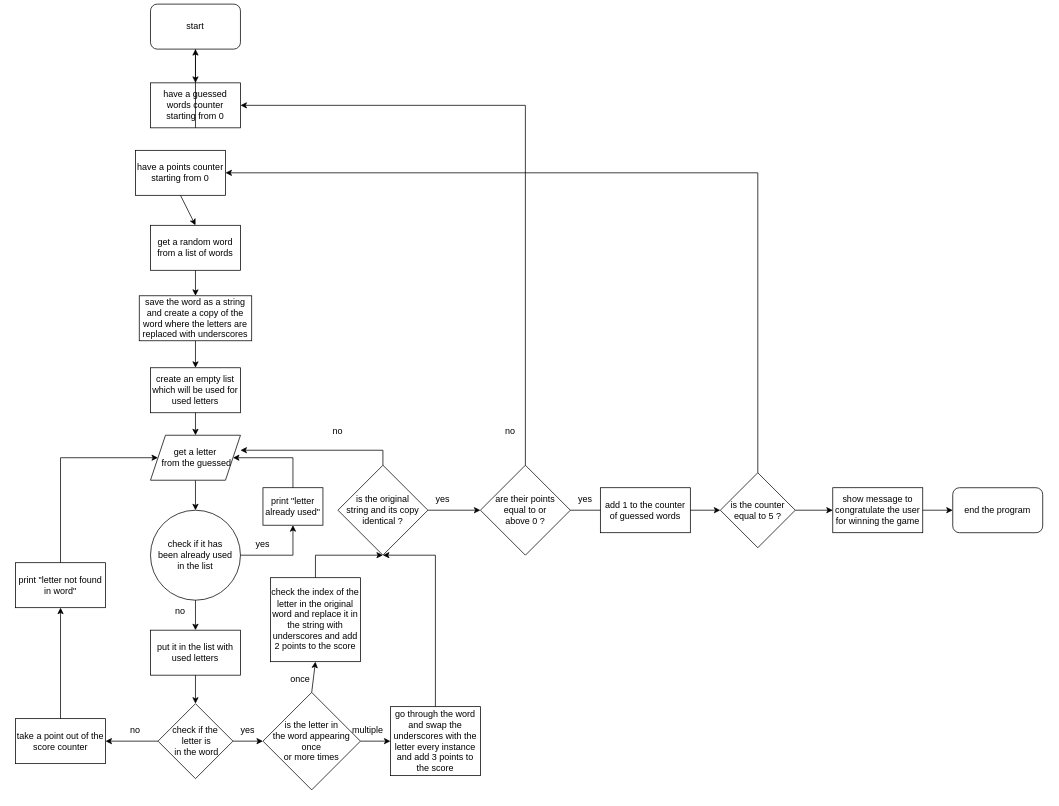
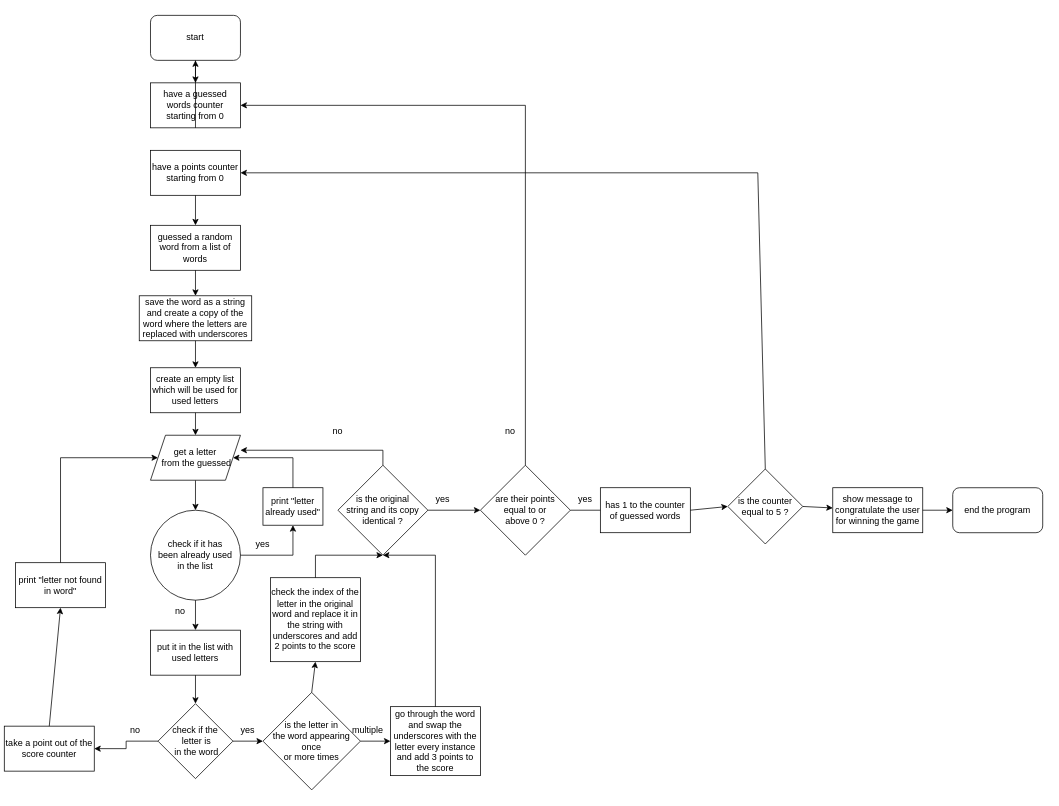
(195, 27) -> (195, 38)
(180, 173) -> (195, 173)
(195, 248) -> (195, 248)
(645, 510) -> (645, 510)
(758, 510) -> (765, 507)
(300, 679) -> none
(60, 741) -> (49, 749)
